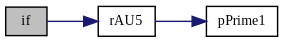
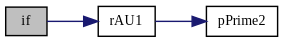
(127, 21) -> (127, 21)
(242, 21) -> (242, 21)
